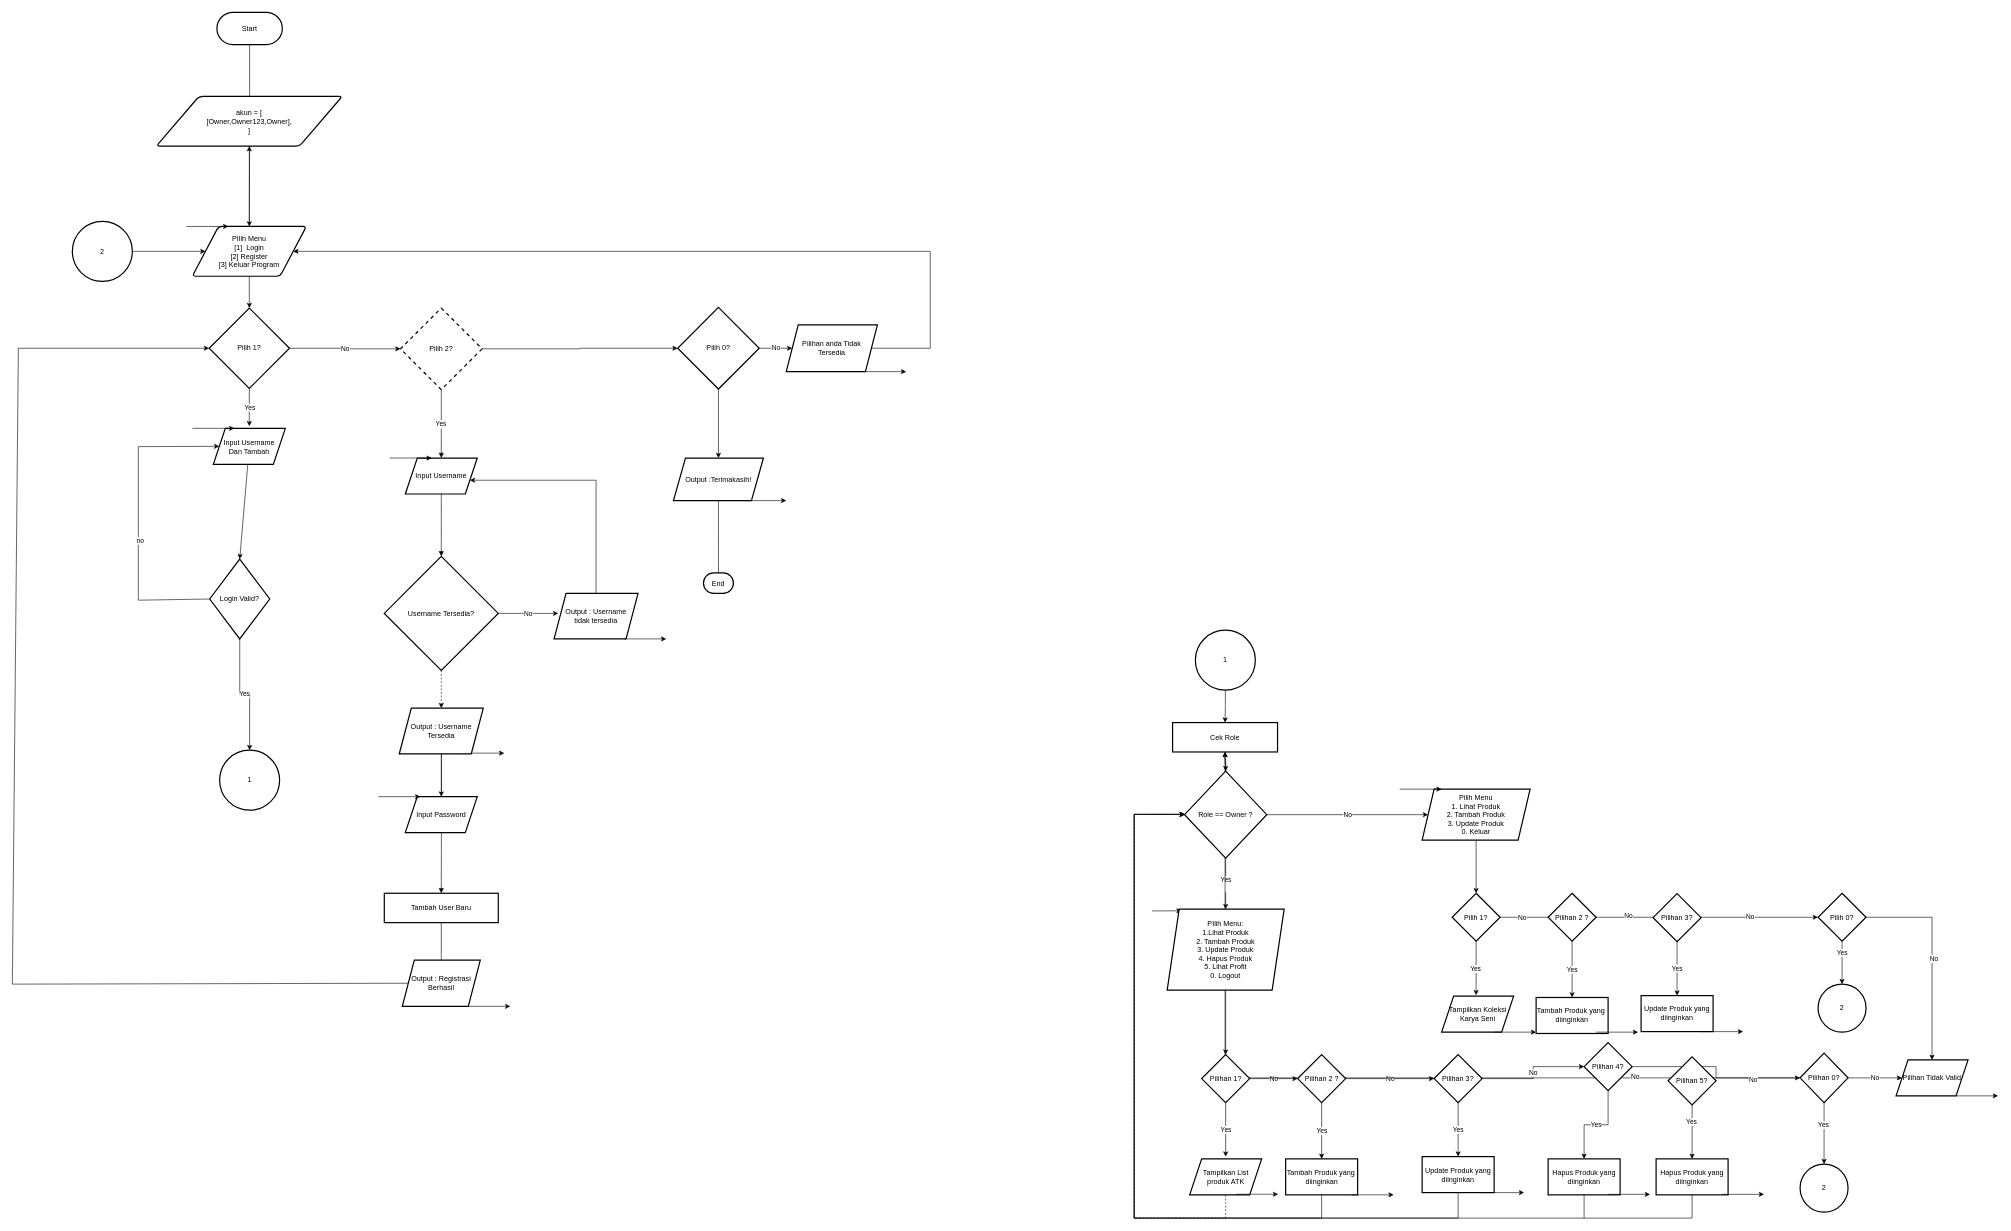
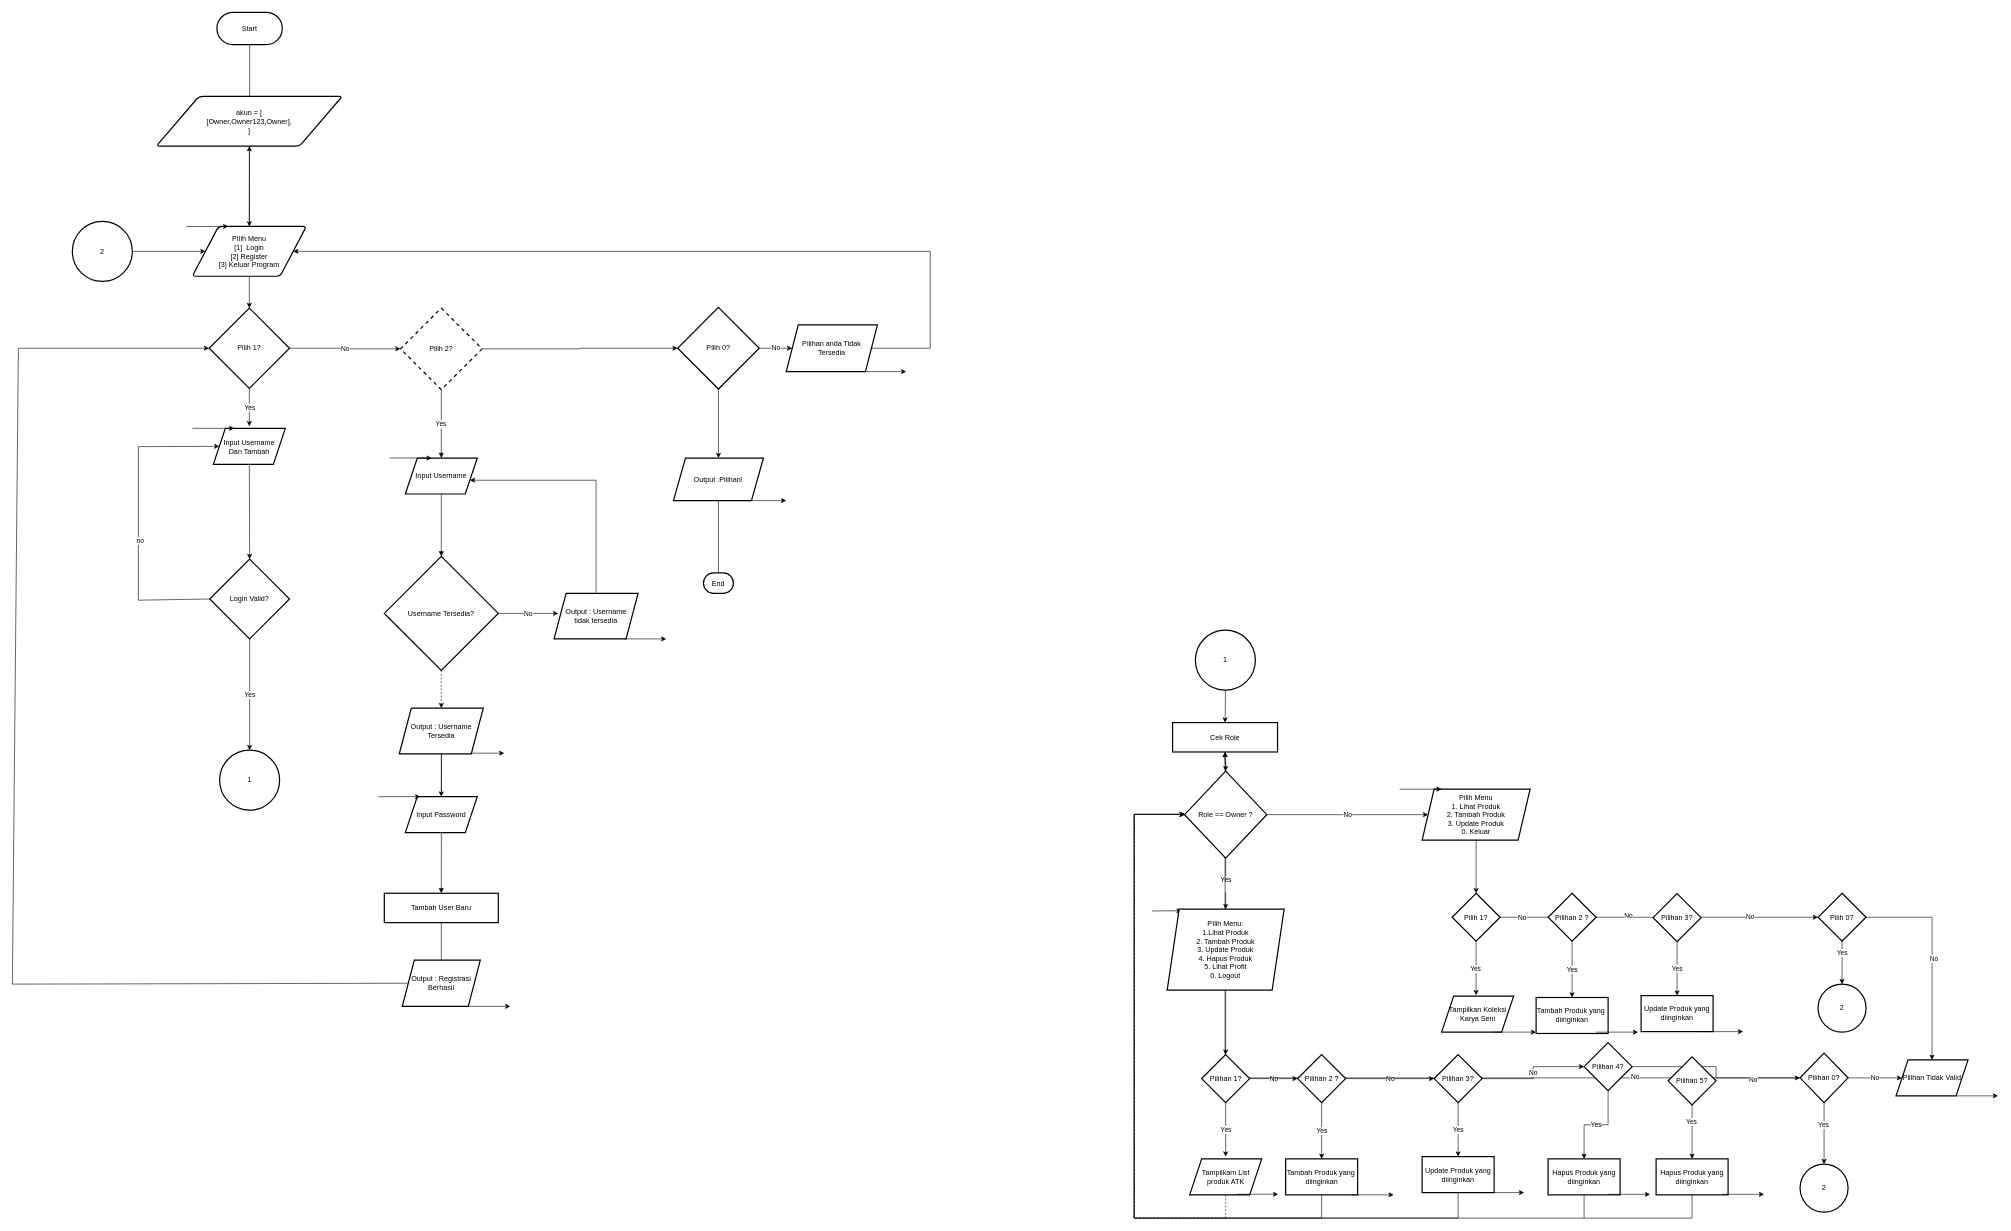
(719, 480) -> (719, 480)
(240, 599) -> (250, 599)
(1226, 1177) -> (1226, 1177)
